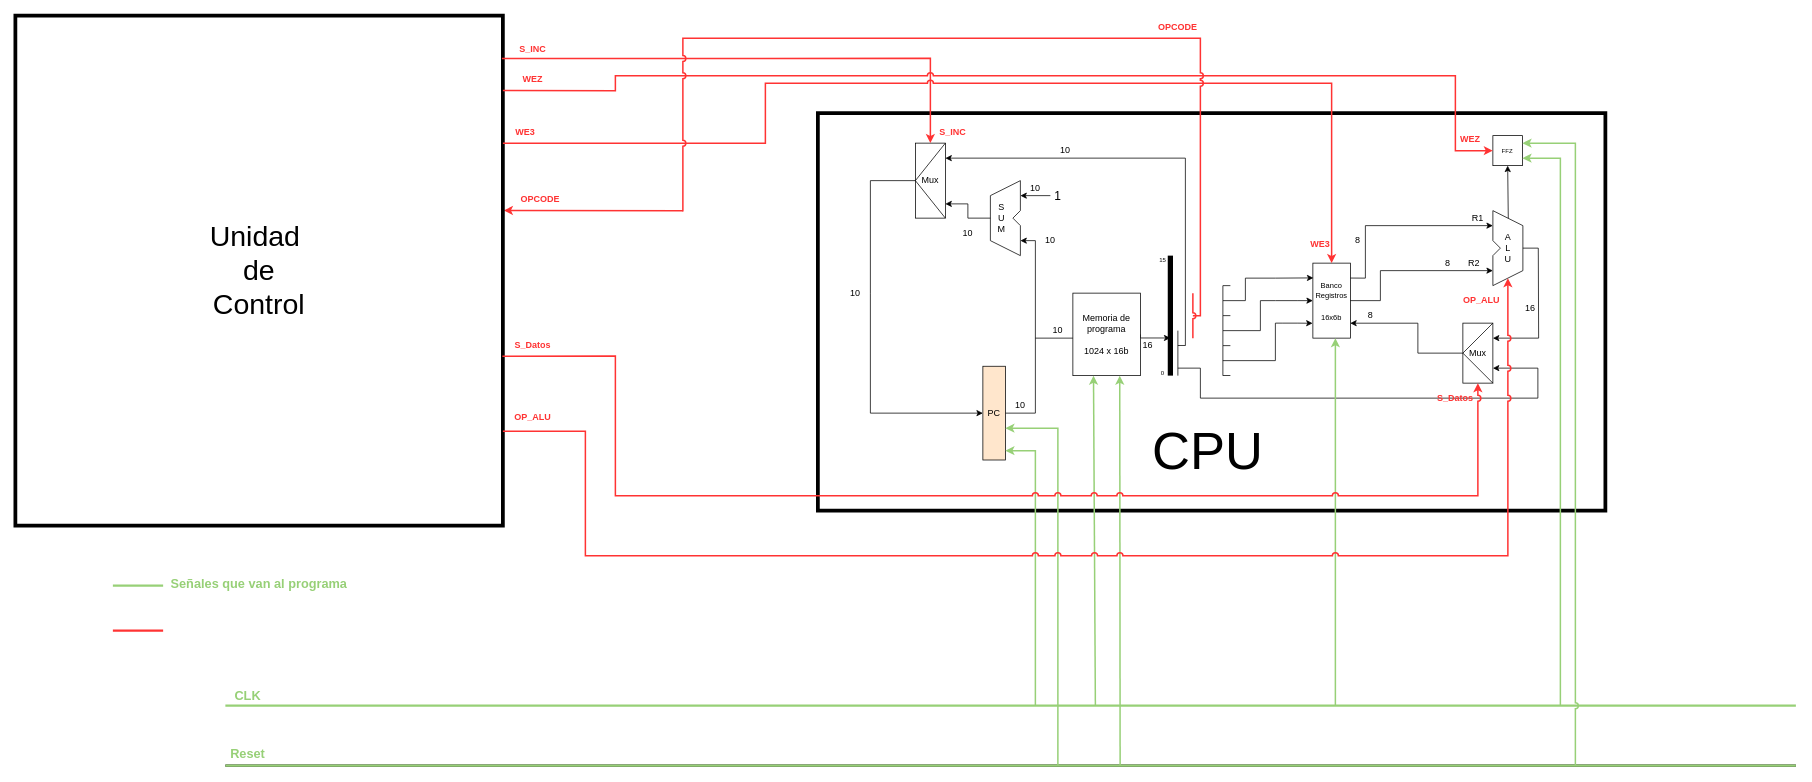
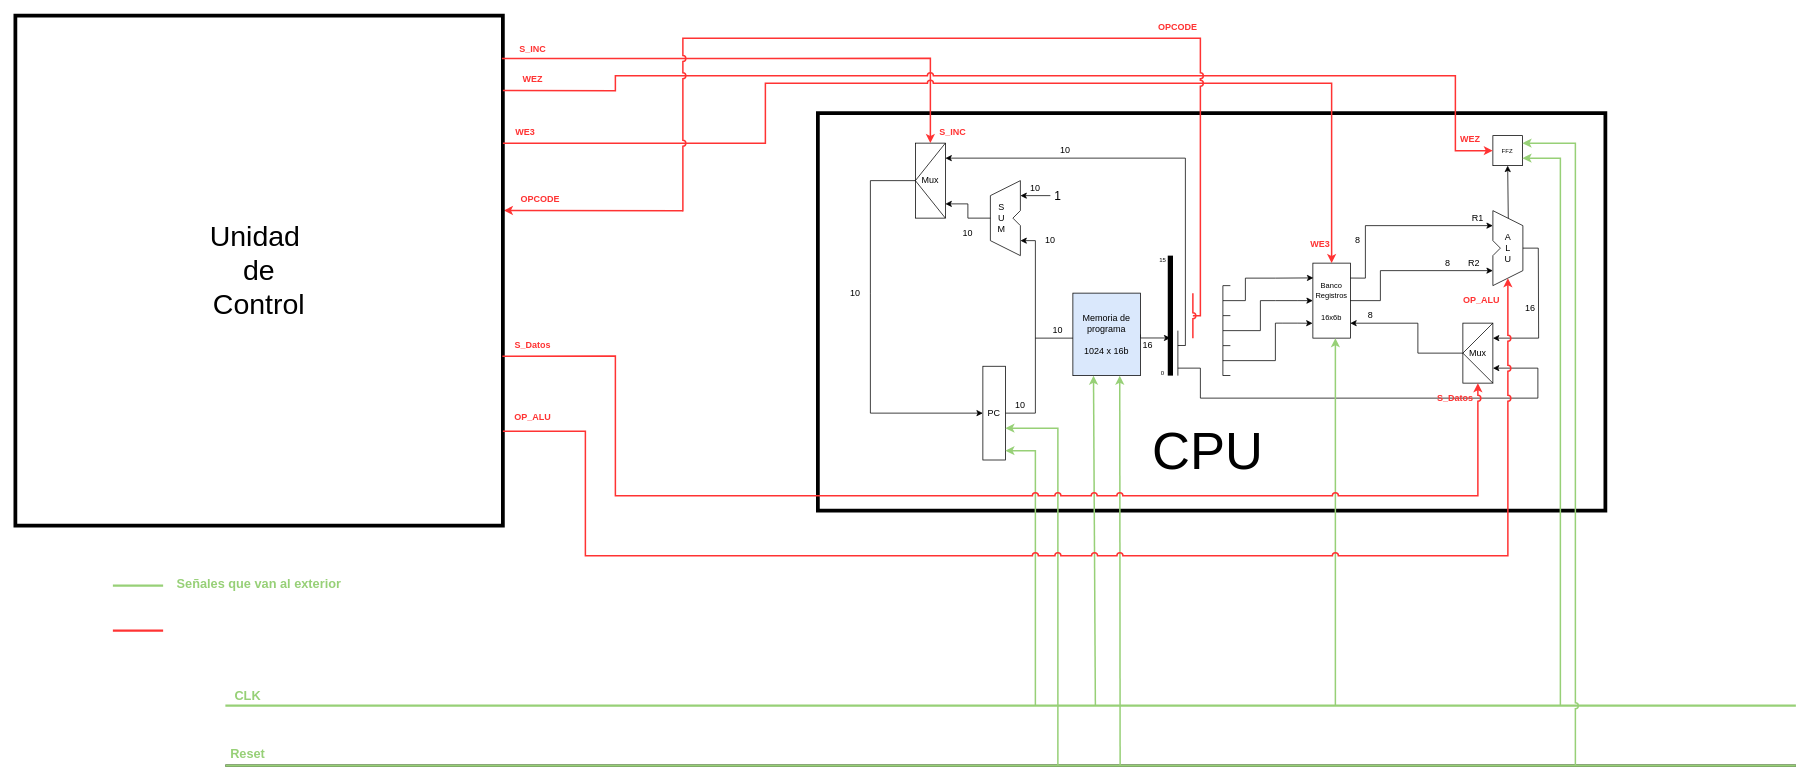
(1107, 334) -> (1107, 334)
(994, 413) -> (994, 413)
(259, 584) -> (259, 584)
